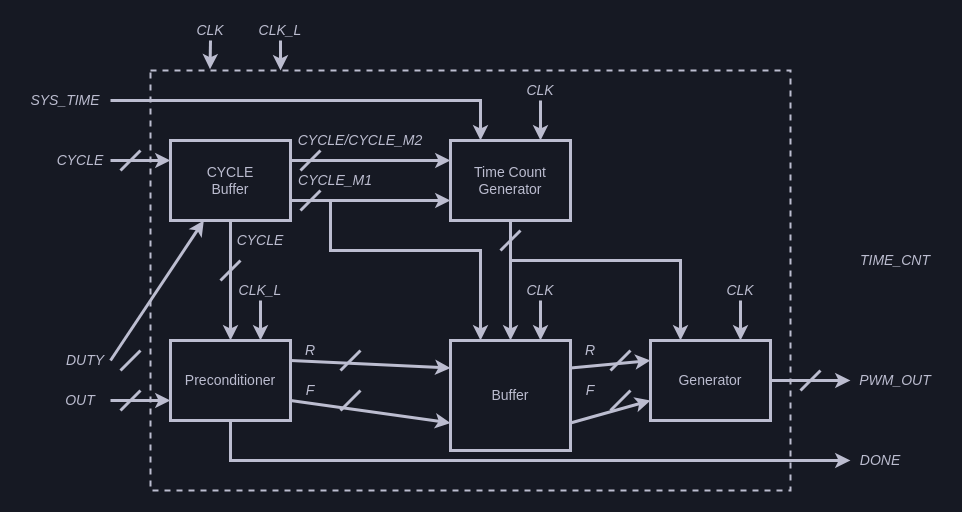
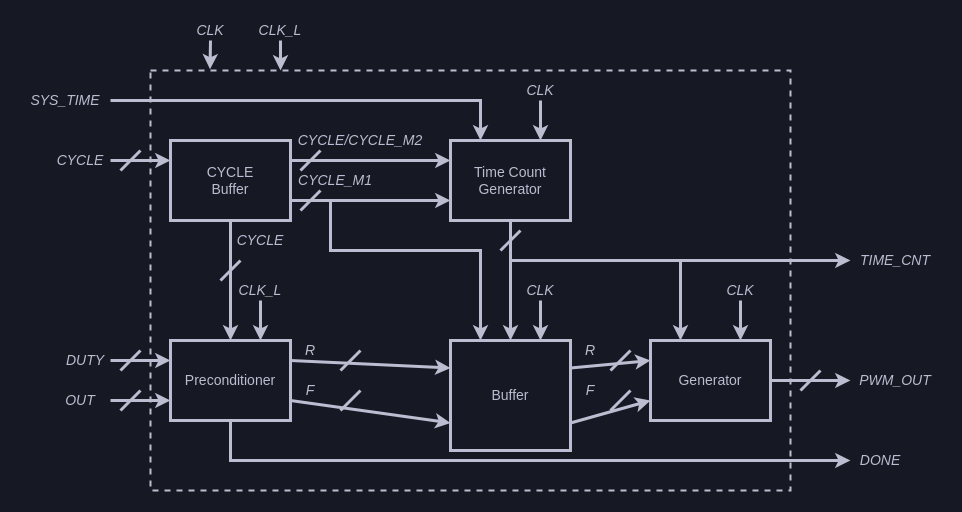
none -> (761, 261)
(154, 295) -> (135, 361)
